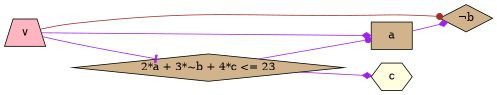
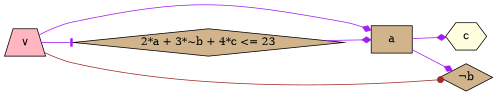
(312, 50) -> (343, 40)
(331, 74) -> (425, 38)
